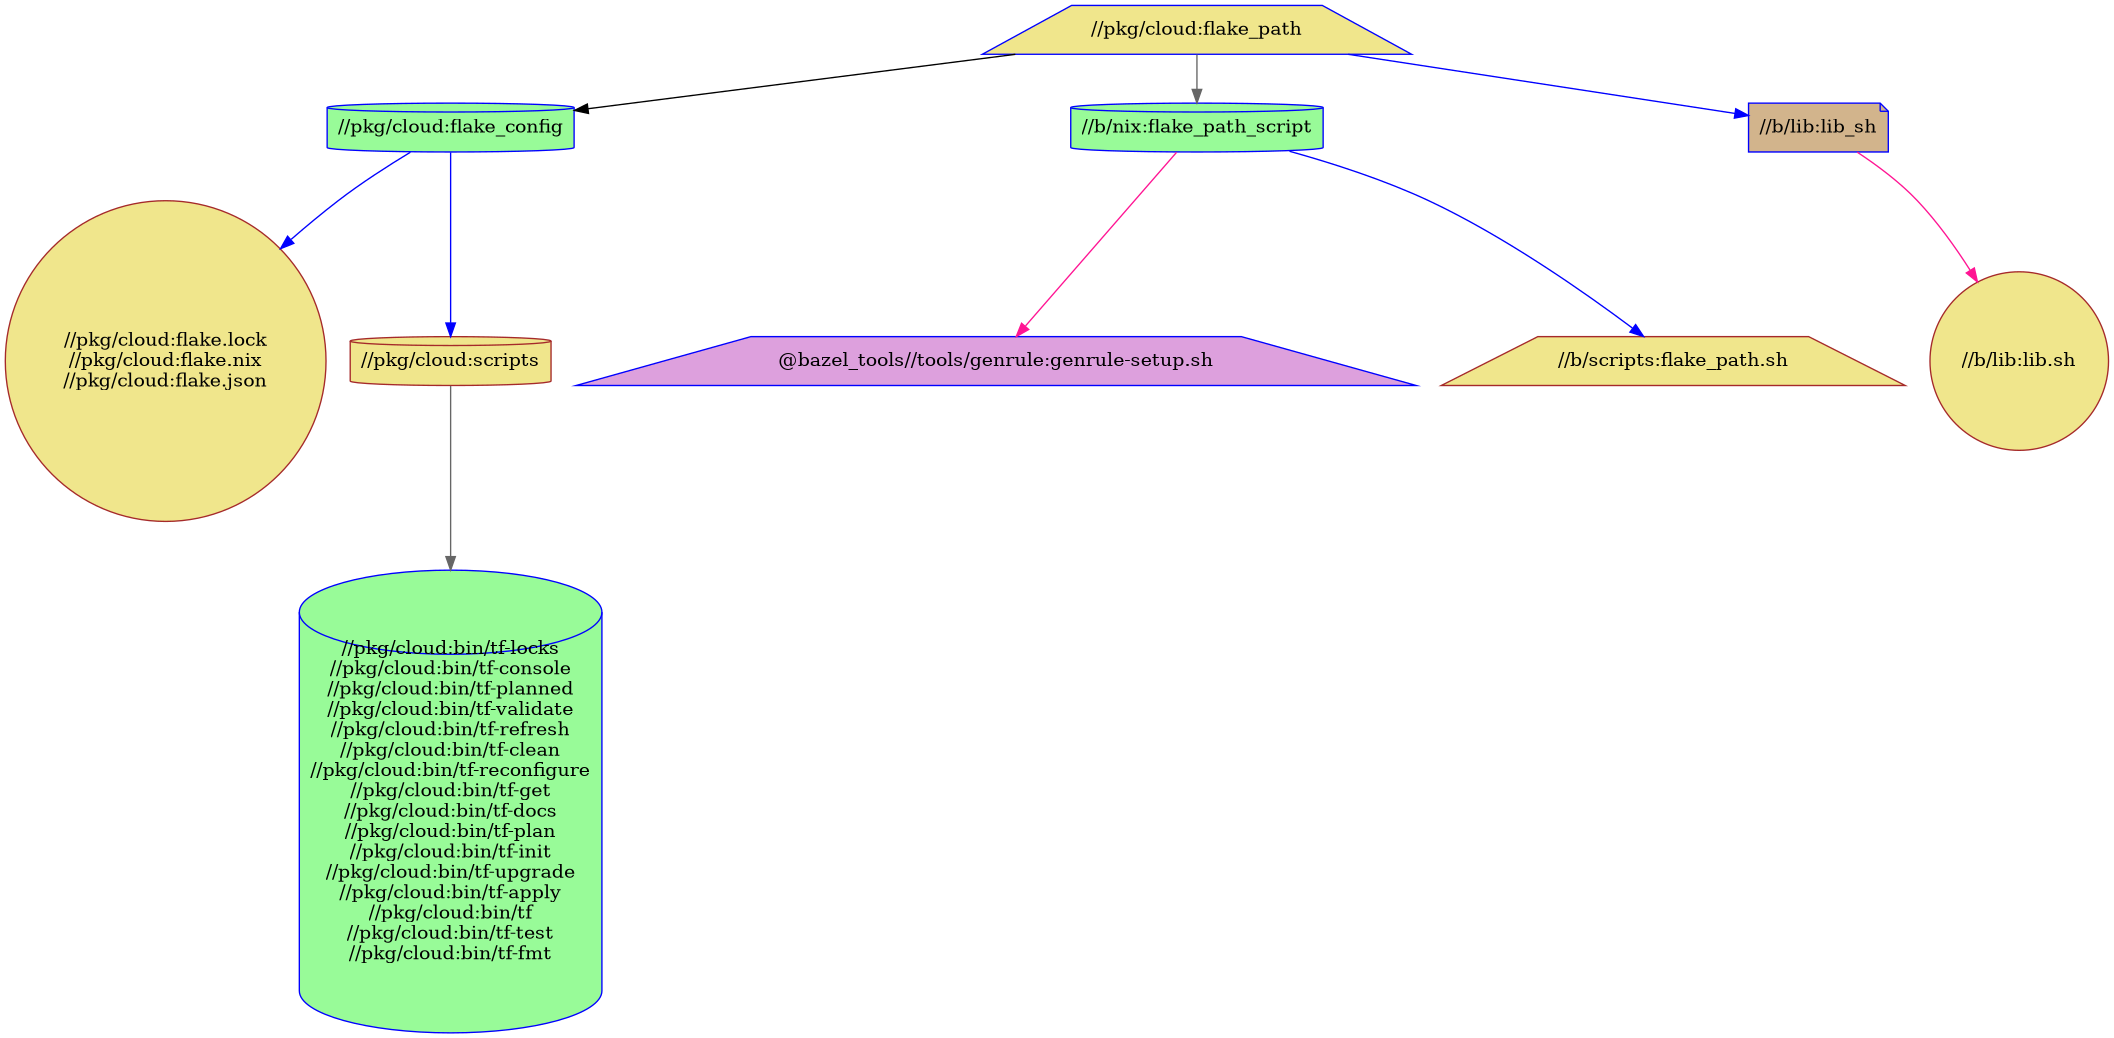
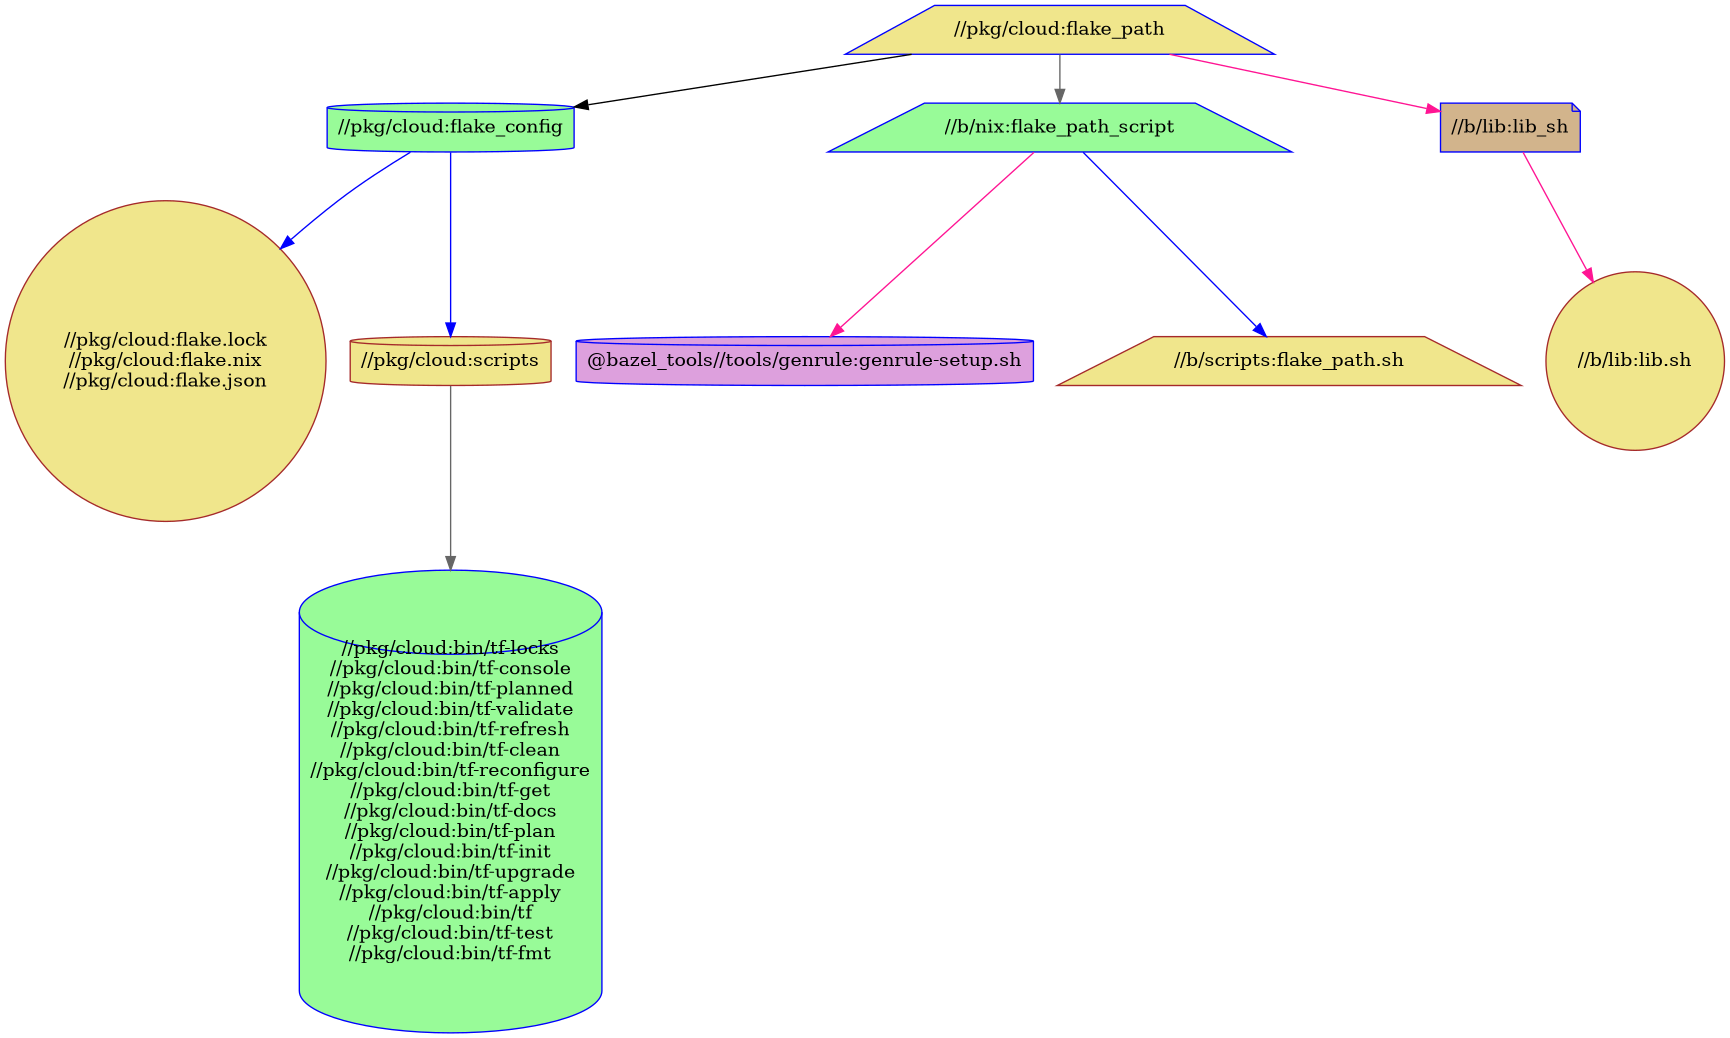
(1542, 84) -> (1298, 81)
(1197, 128) -> (1060, 128)
(996, 361) -> (805, 361)
